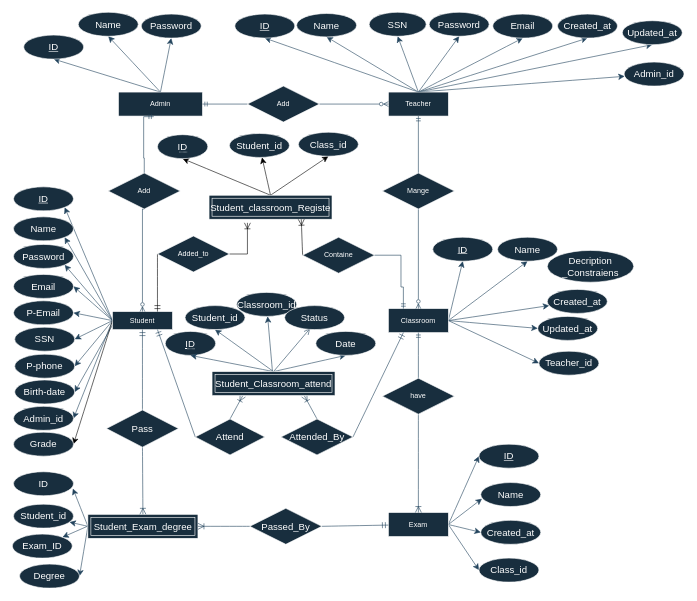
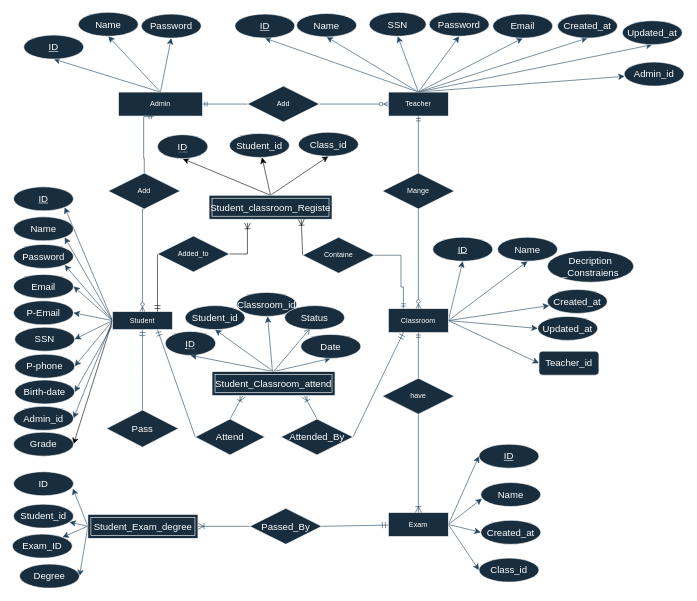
(346, 344) -> (331, 347)
(569, 363) -> (569, 363)
(143, 481) -> none
